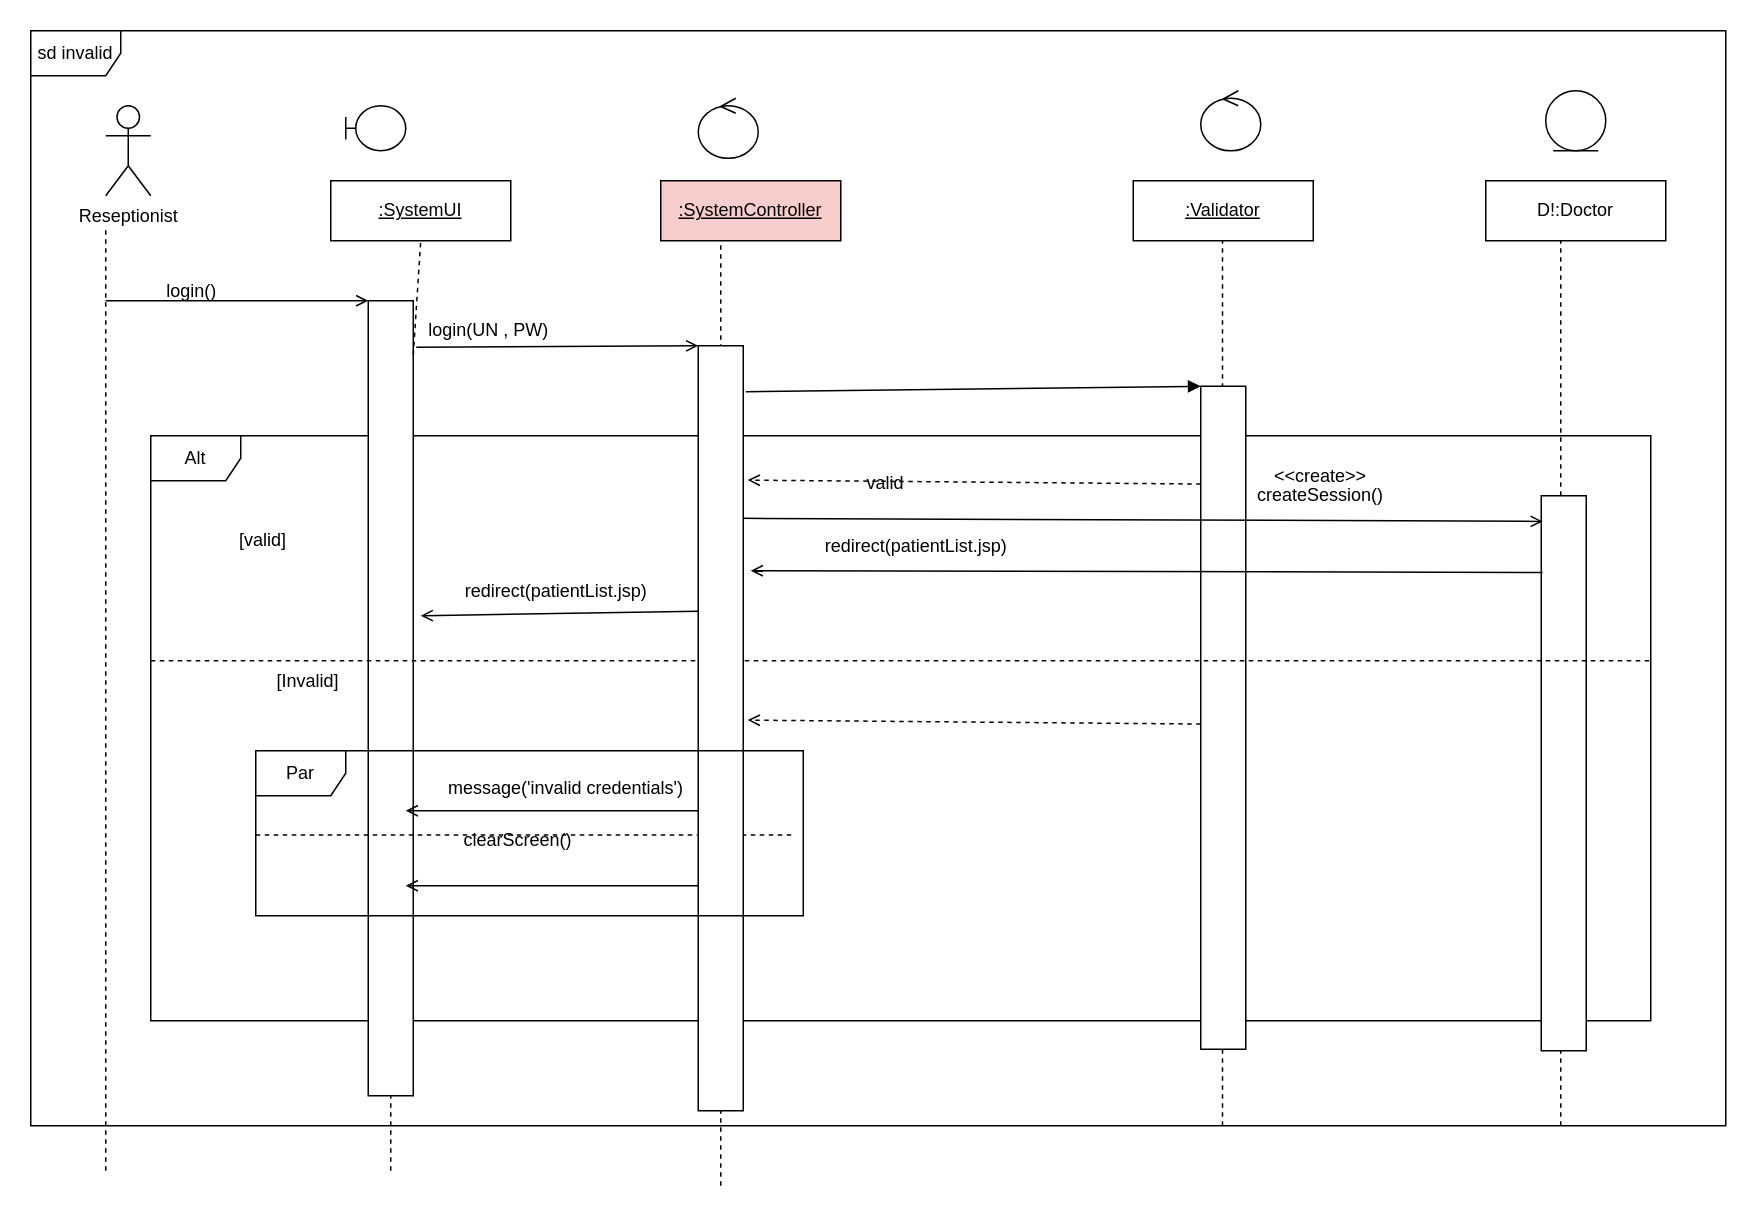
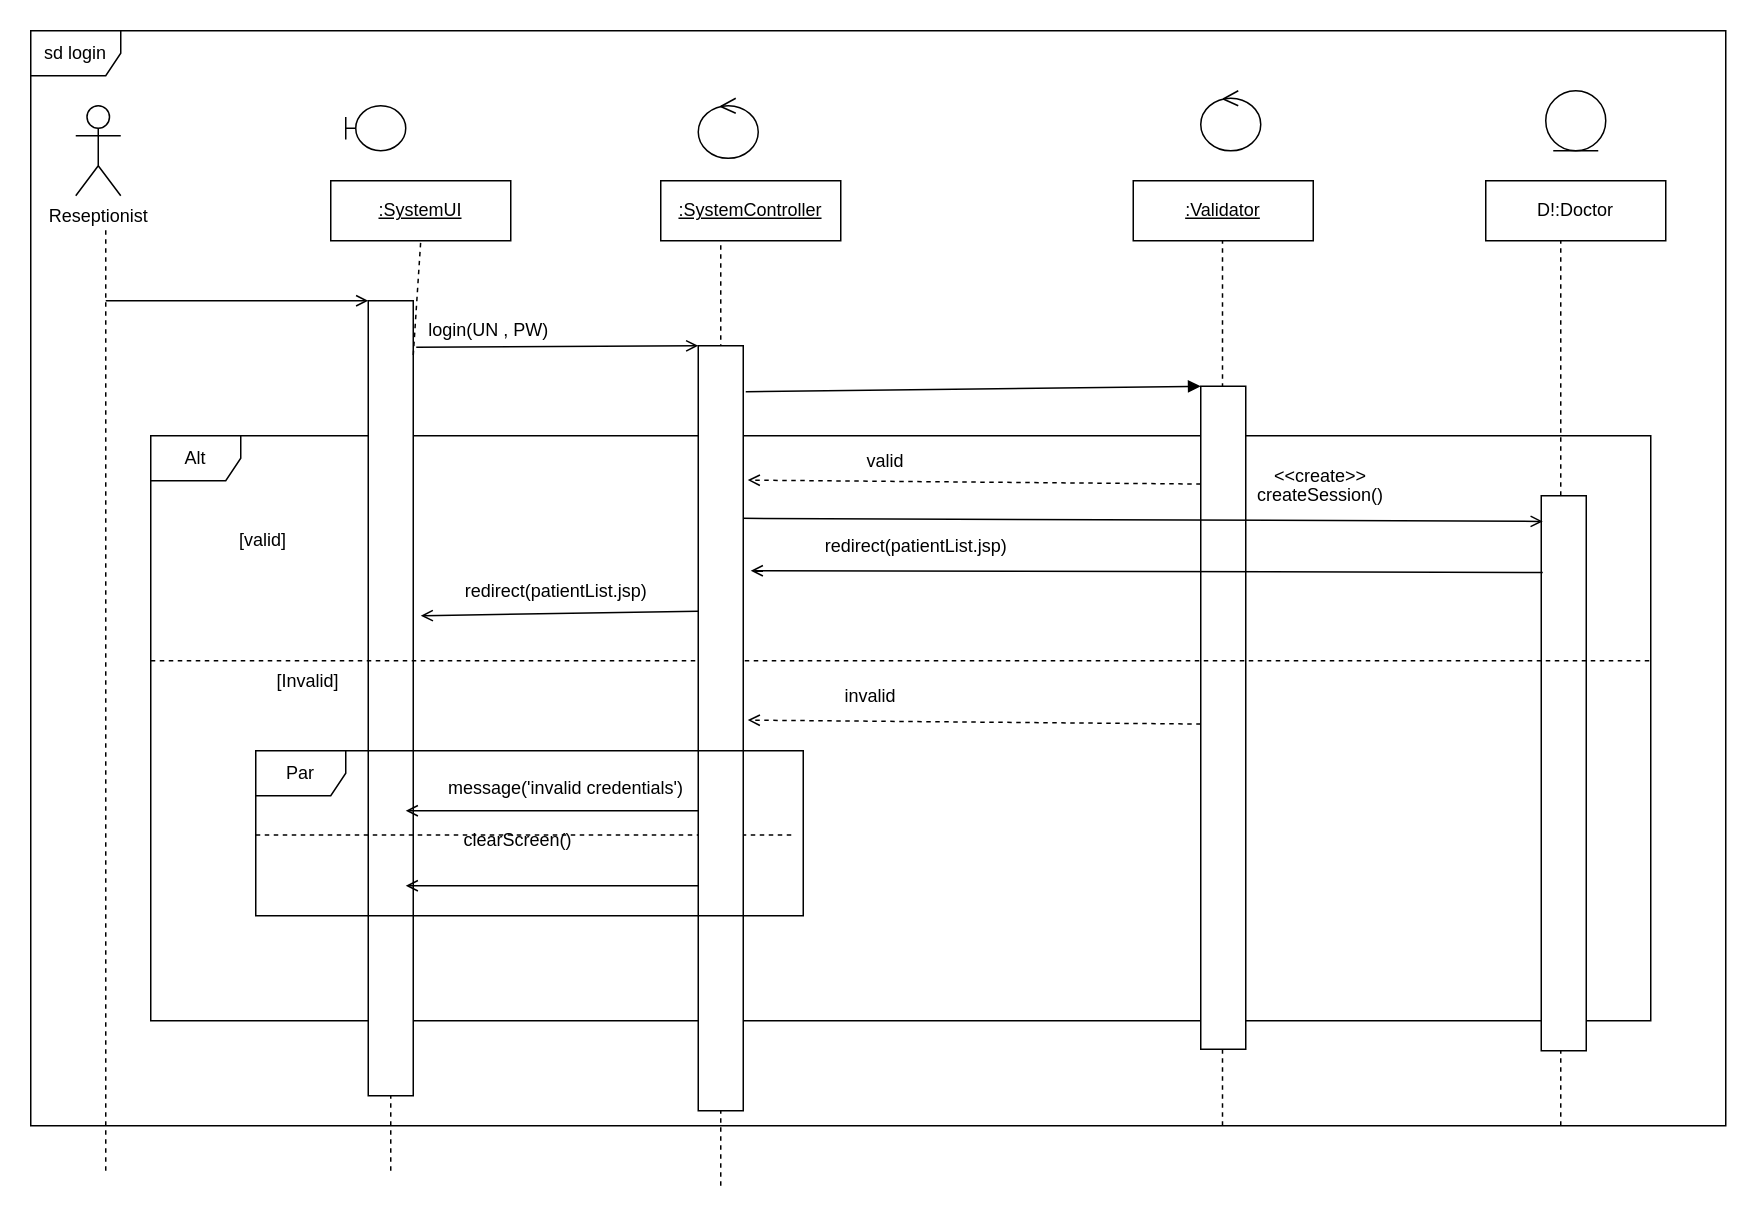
(76, 53) -> (76, 53)
(128, 151) -> (98, 151)
(751, 211) -> (751, 211)
(191, 292) -> none
(886, 484) -> (886, 461)
none -> (871, 697)
